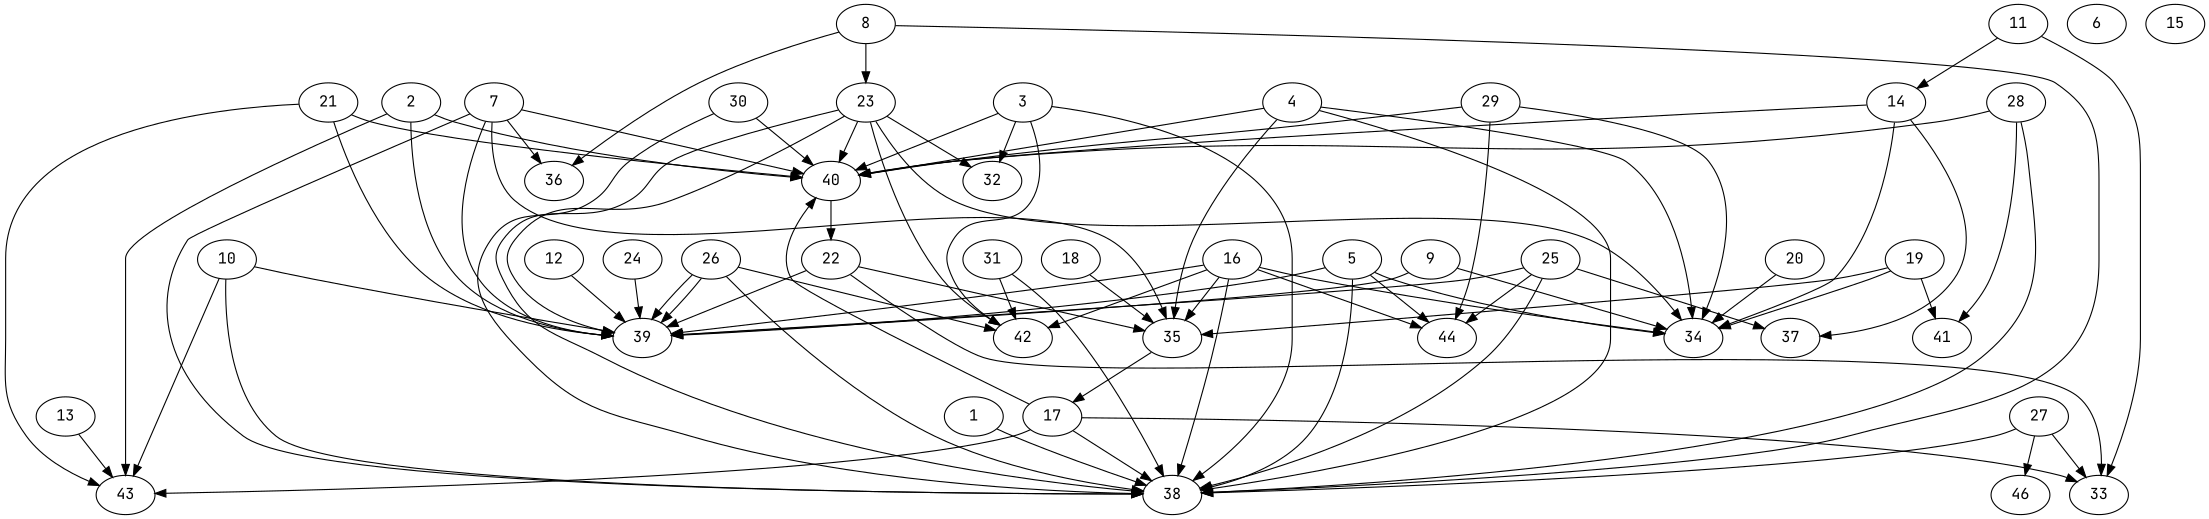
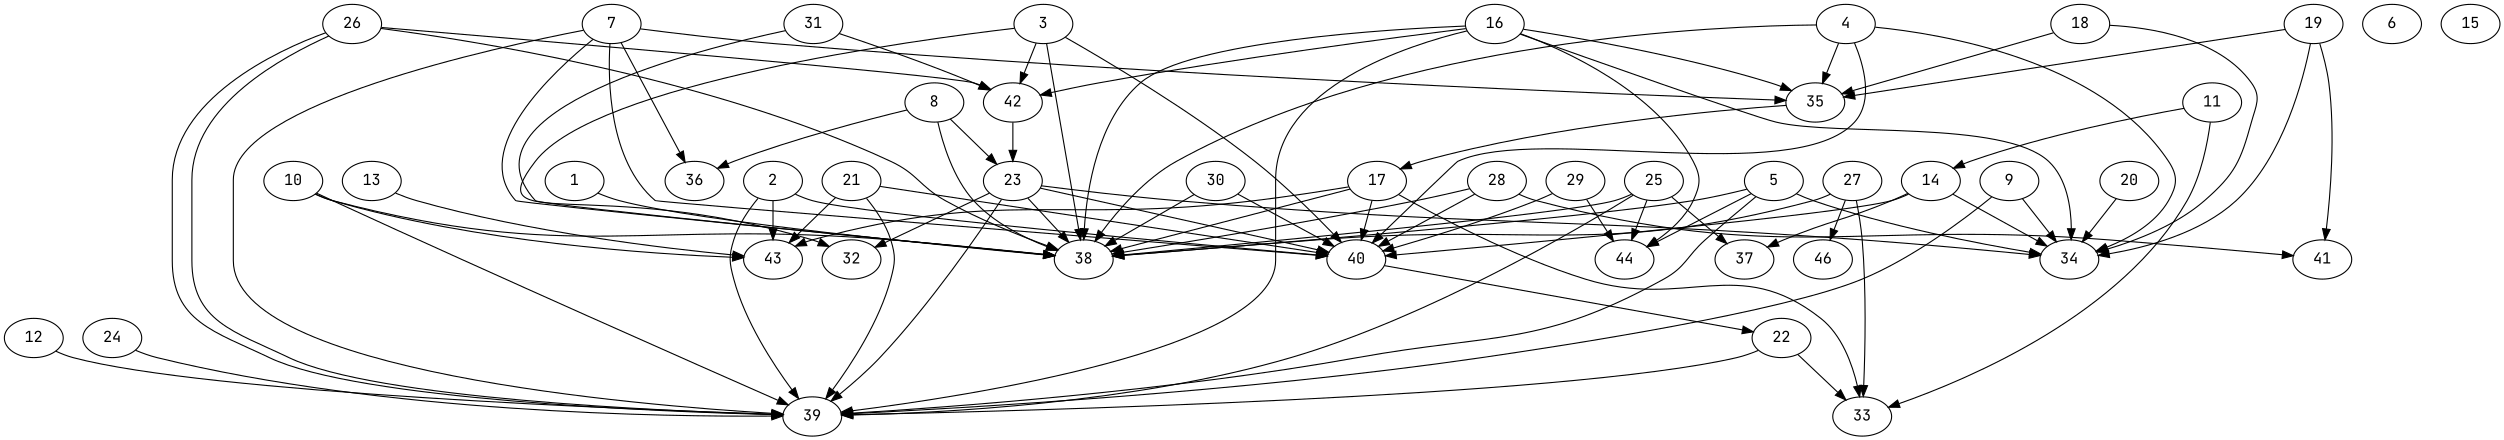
(1698, 152) -> (2251, 124)
(912, 233) -> (1013, 136)
(1017, 302) -> none
